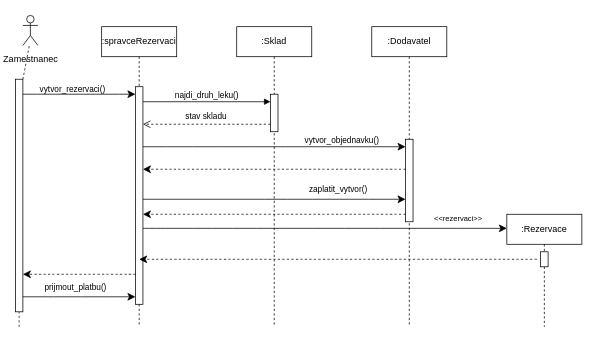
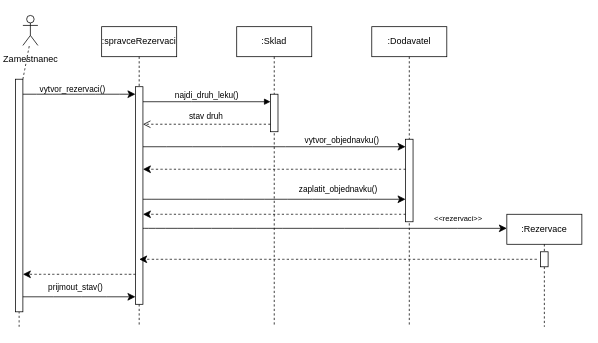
(206, 115) -> (206, 115)
(338, 188) -> (338, 188)
(76, 285) -> (76, 285)
